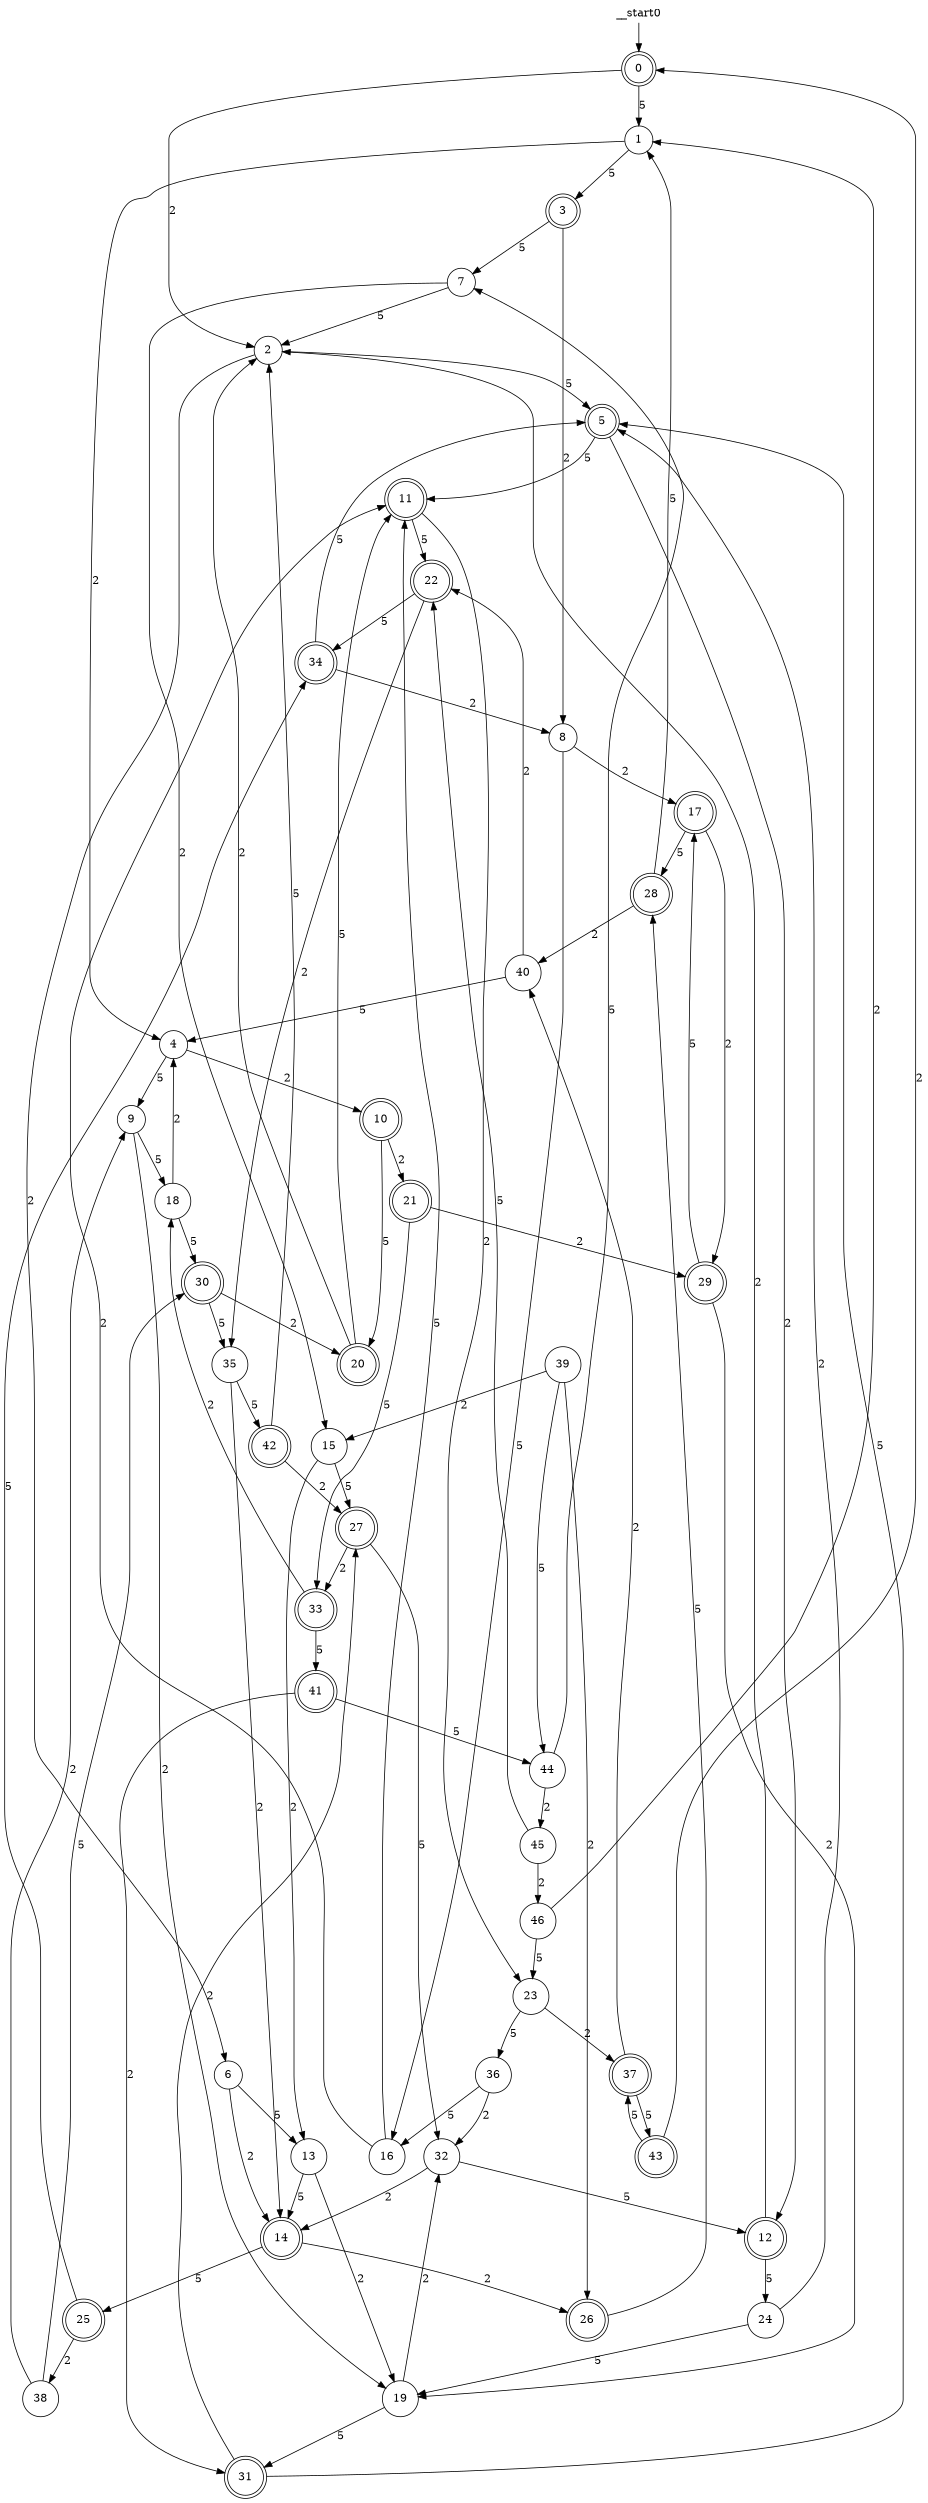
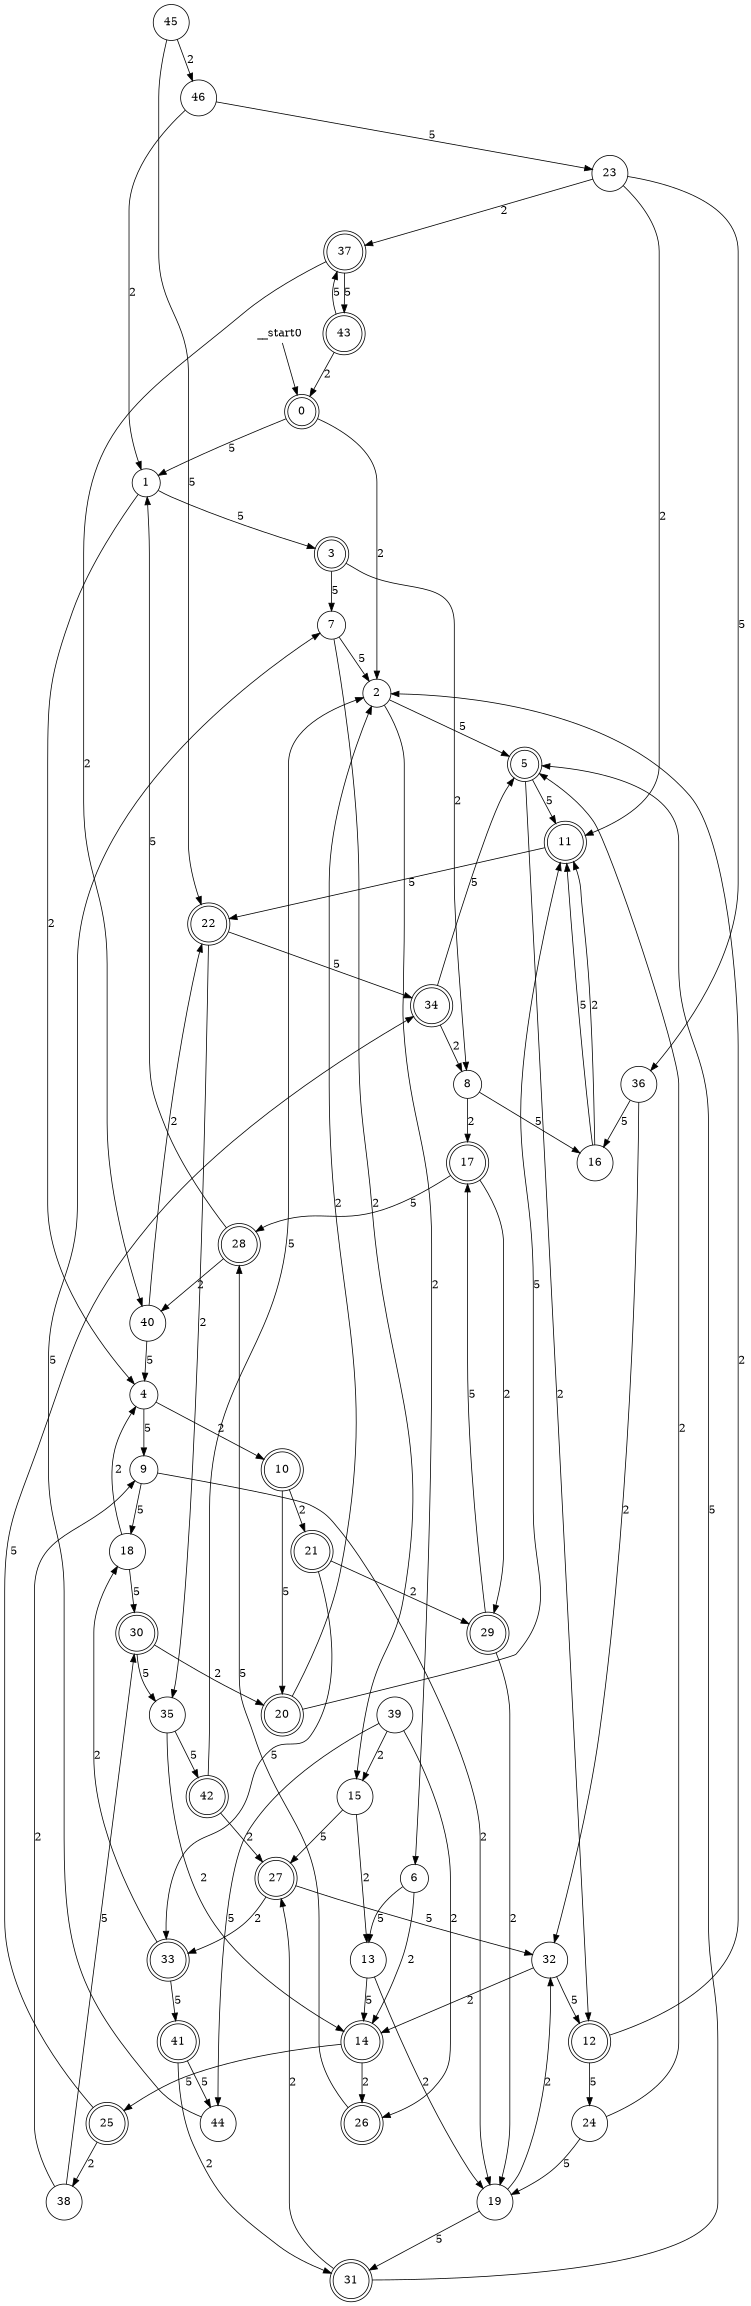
(483, 1245) -> (659, 520)
(543, 1804) -> none
